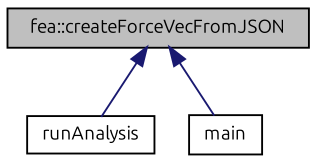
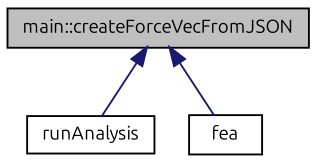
(158, 28) -> (158, 28)
(226, 135) -> (226, 135)
